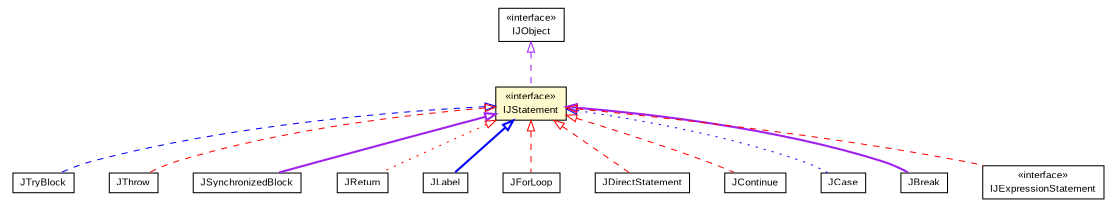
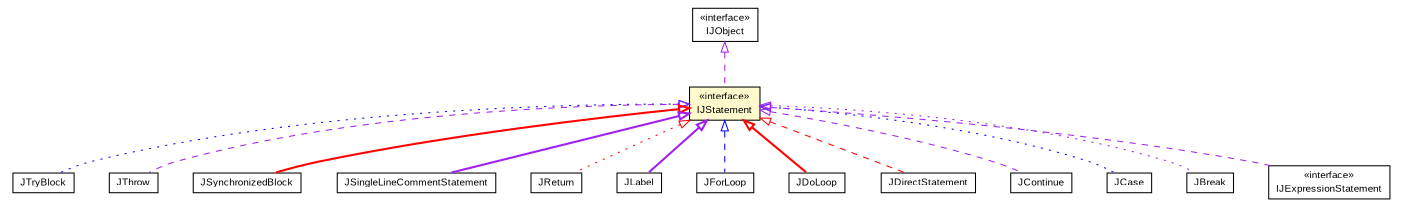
(271, 127) -> (367, 118)
(315, 130) -> (371, 124)
(822, 138) -> (1122, 142)
(382, 144) -> (476, 134)
(656, 144) -> (897, 136)
(819, 144) -> (985, 124)
(480, 150) -> (674, 150)
(531, 152) -> (725, 152)
none -> (416, 182)
none -> (817, 182)
